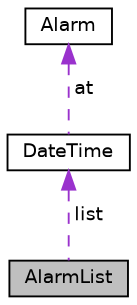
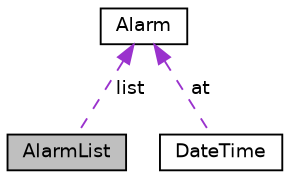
(69, 225) -> (100, 98)
